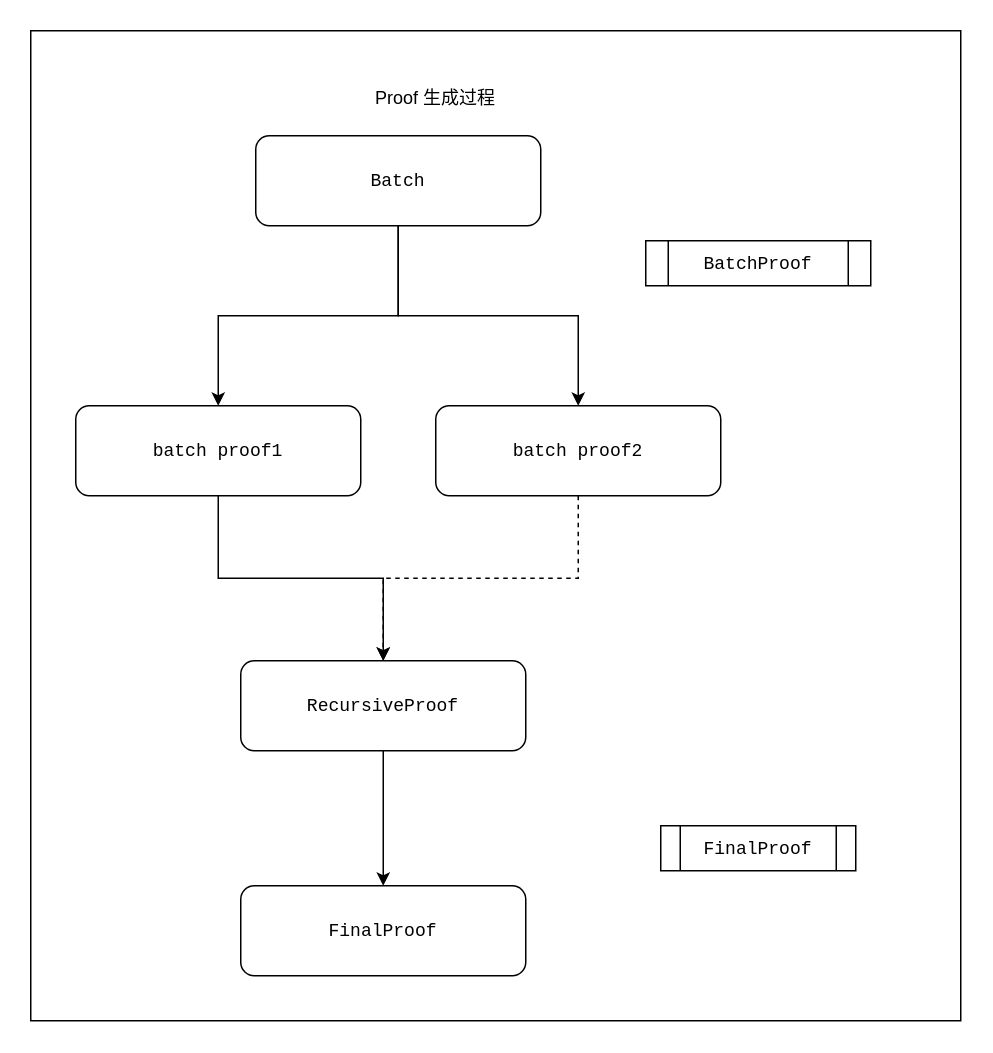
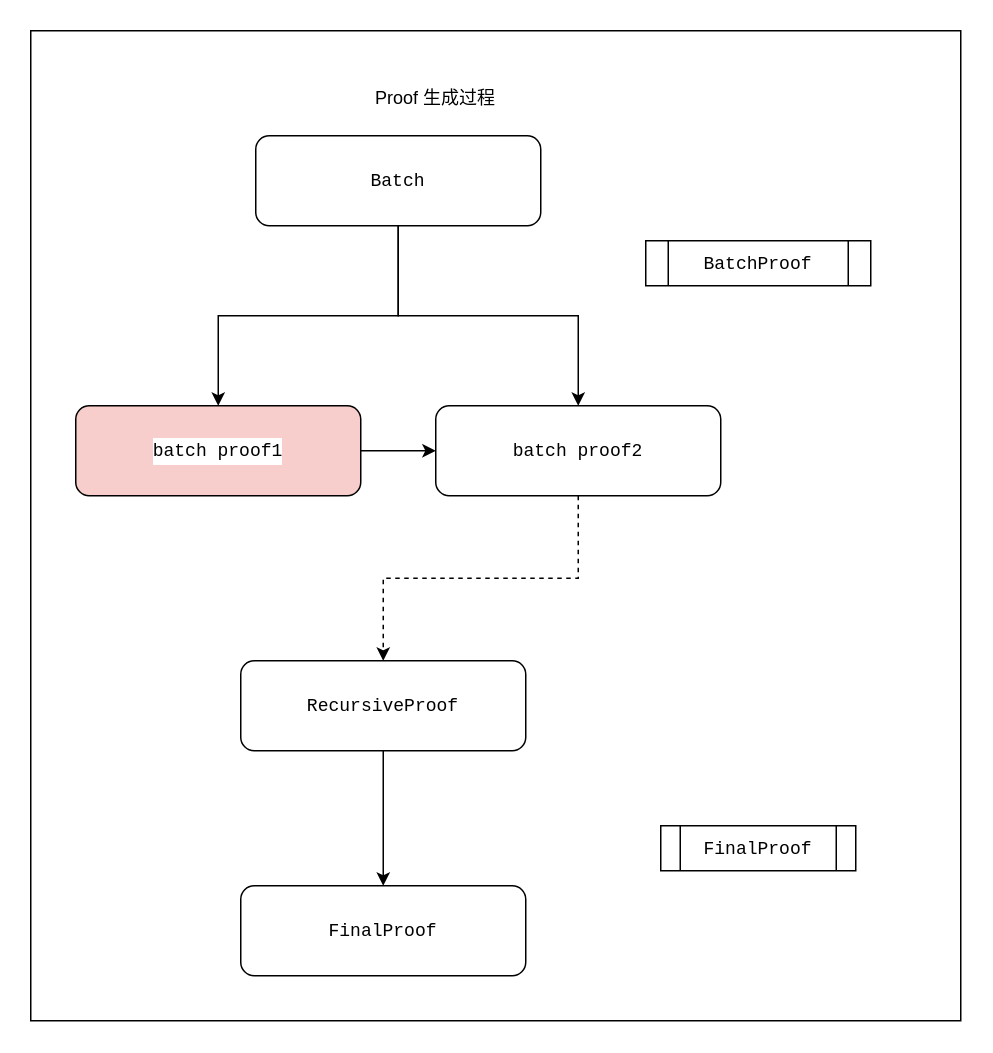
(218, 451) -> (218, 451)
(258, 578) -> (393, 451)
